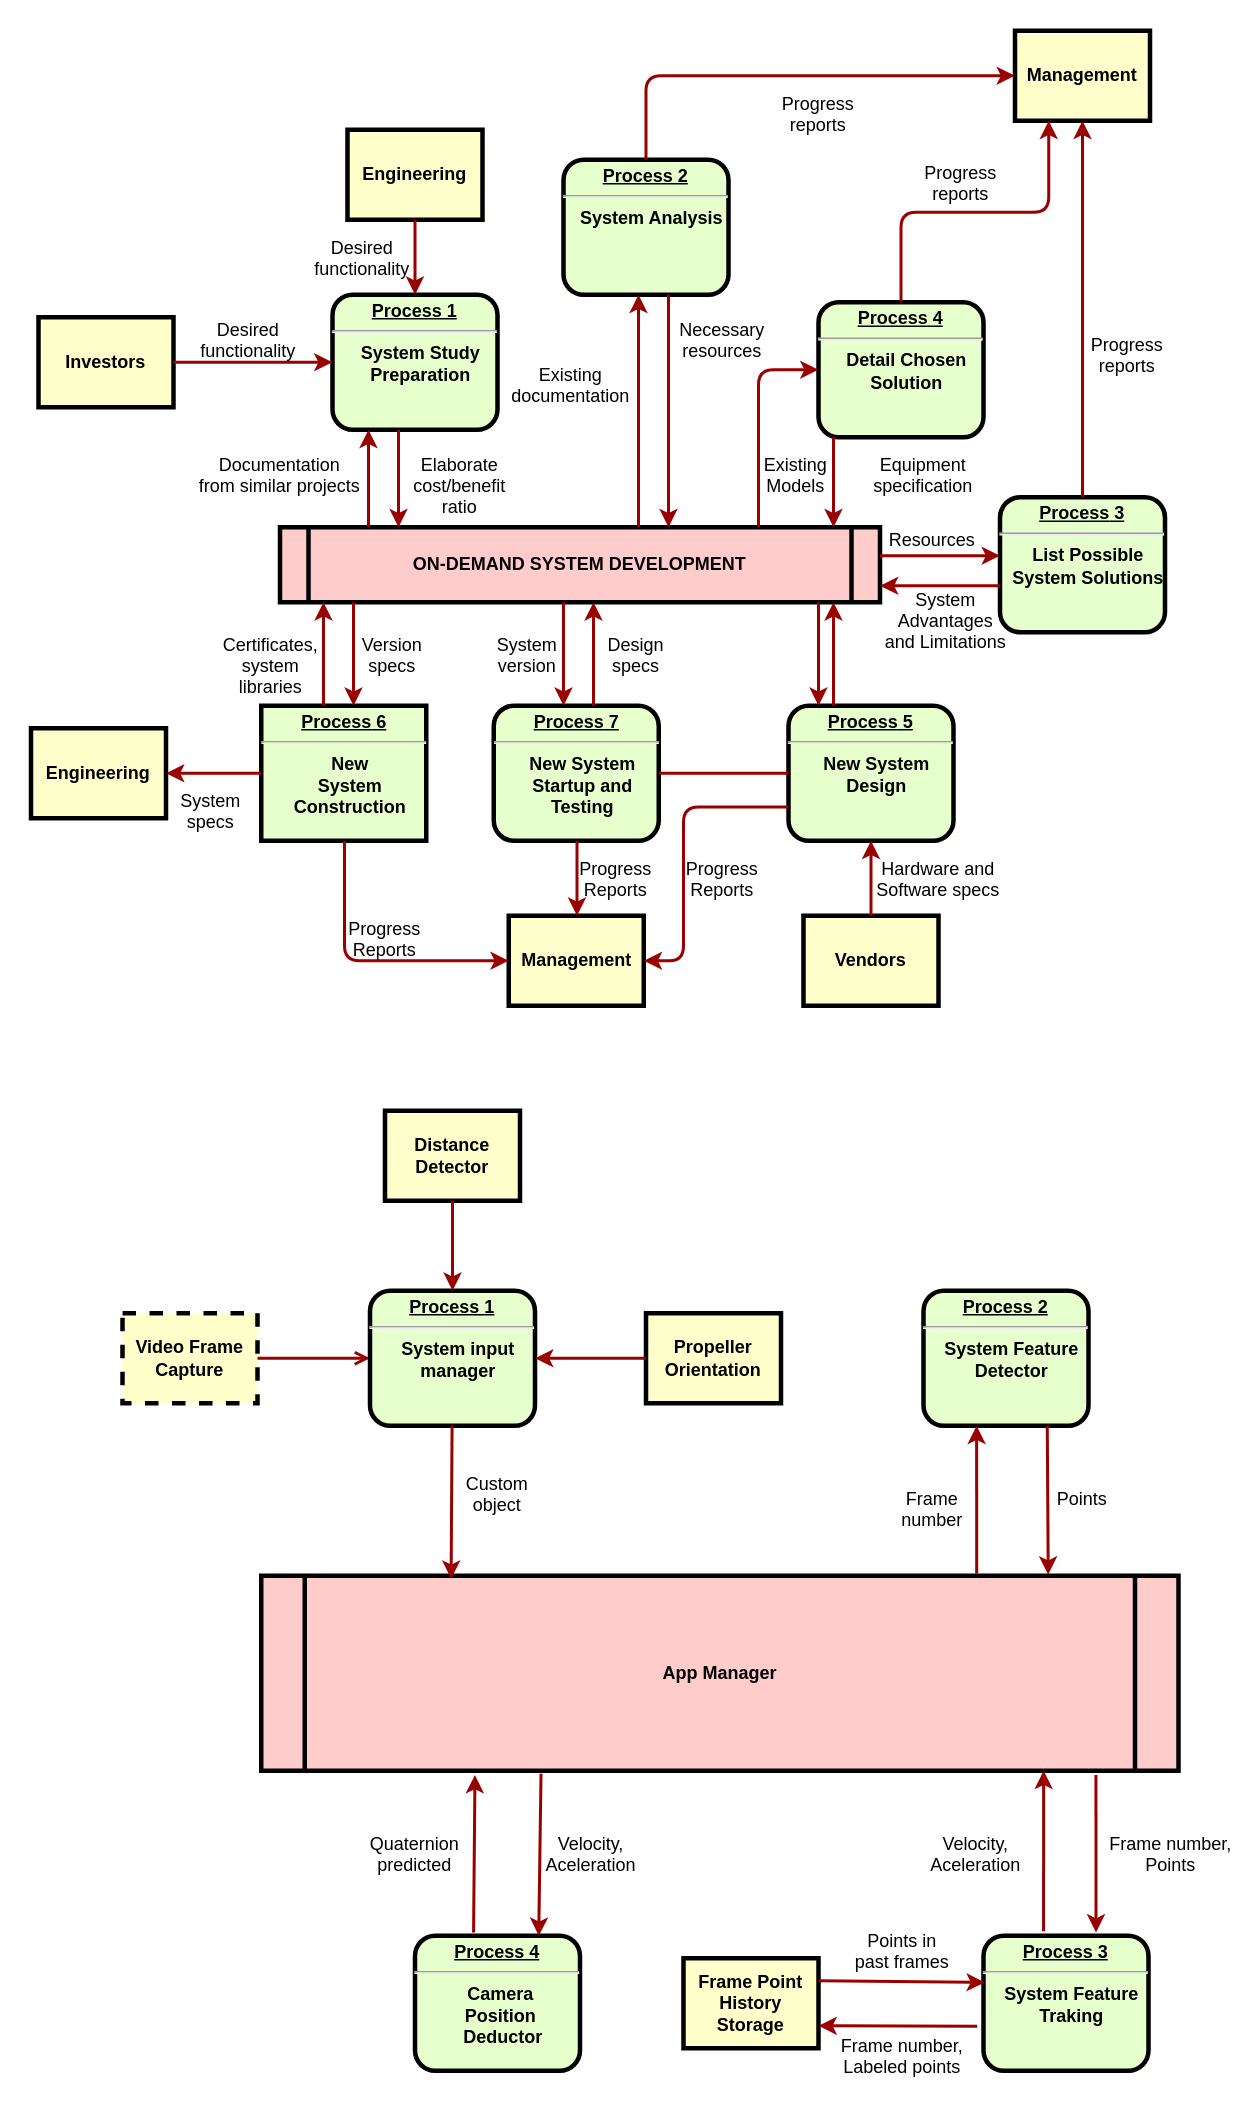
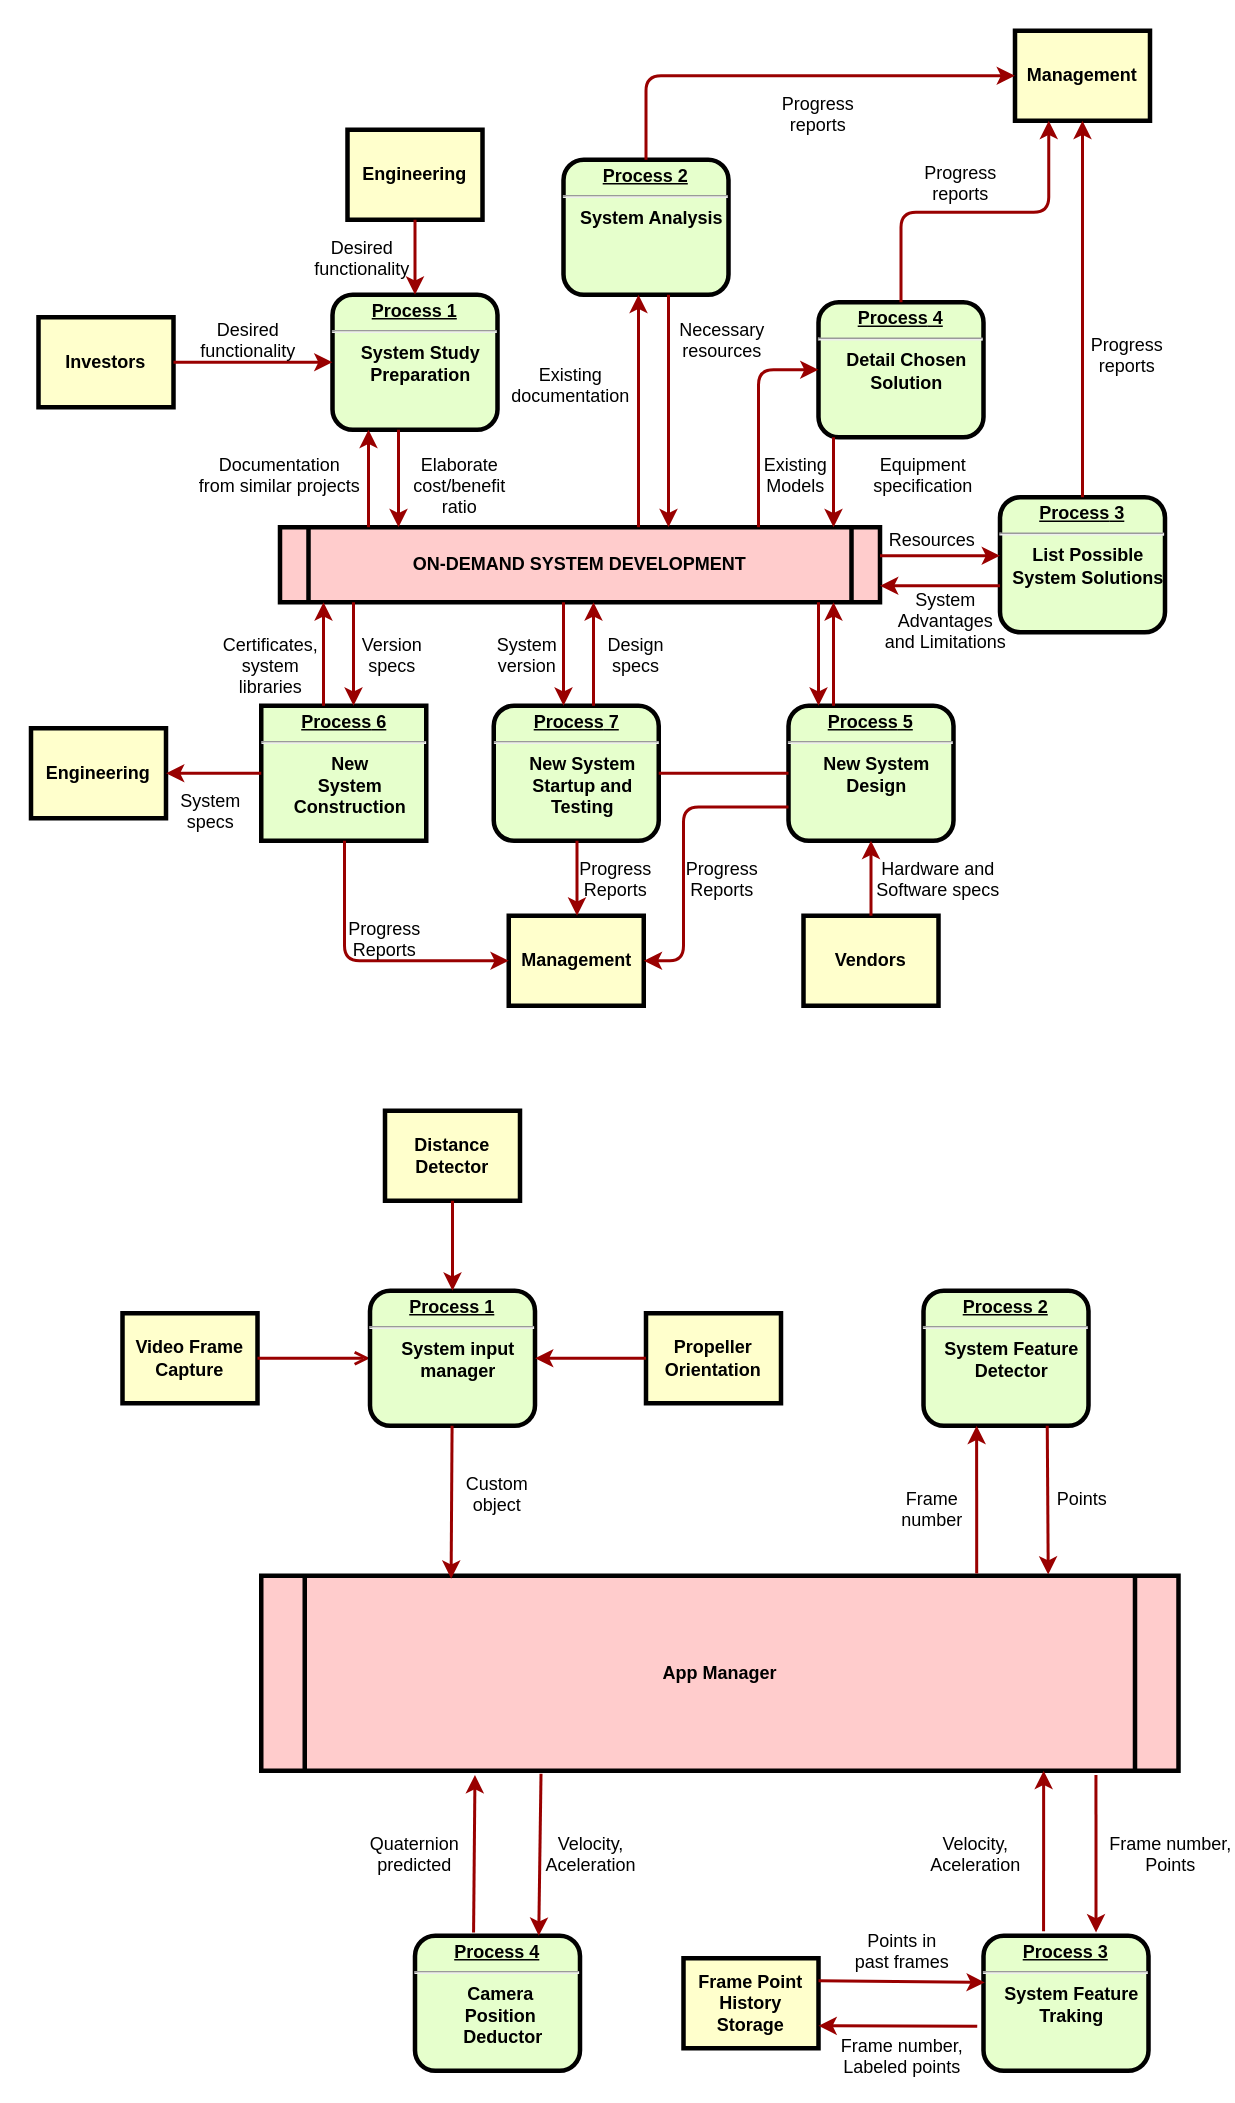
(190, 1358) -> (190, 1358)
